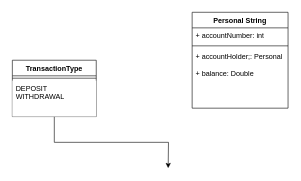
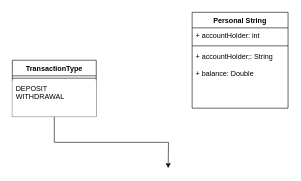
(232, 36) -> (232, 36)
(241, 65) -> (239, 61)
